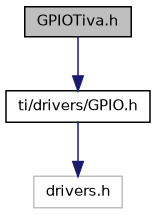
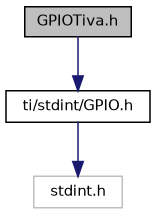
(78, 106) -> (78, 106)
(78, 192) -> (78, 192)
